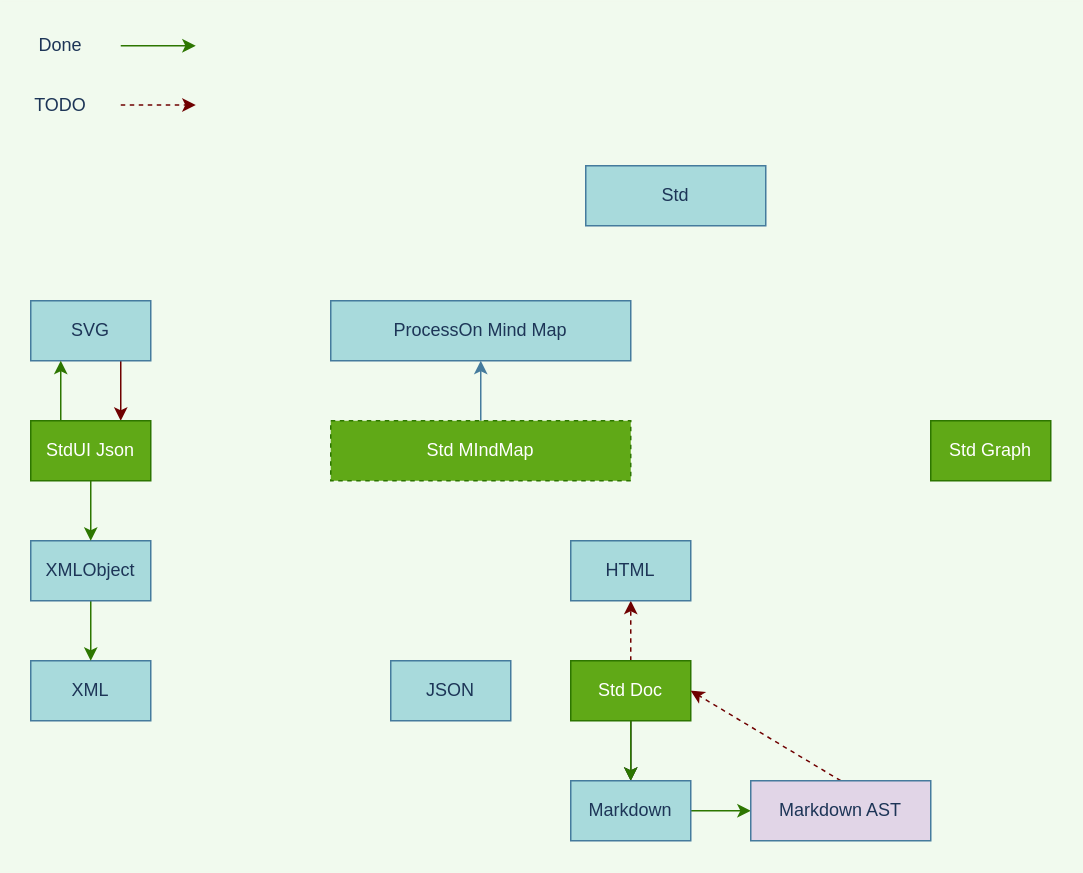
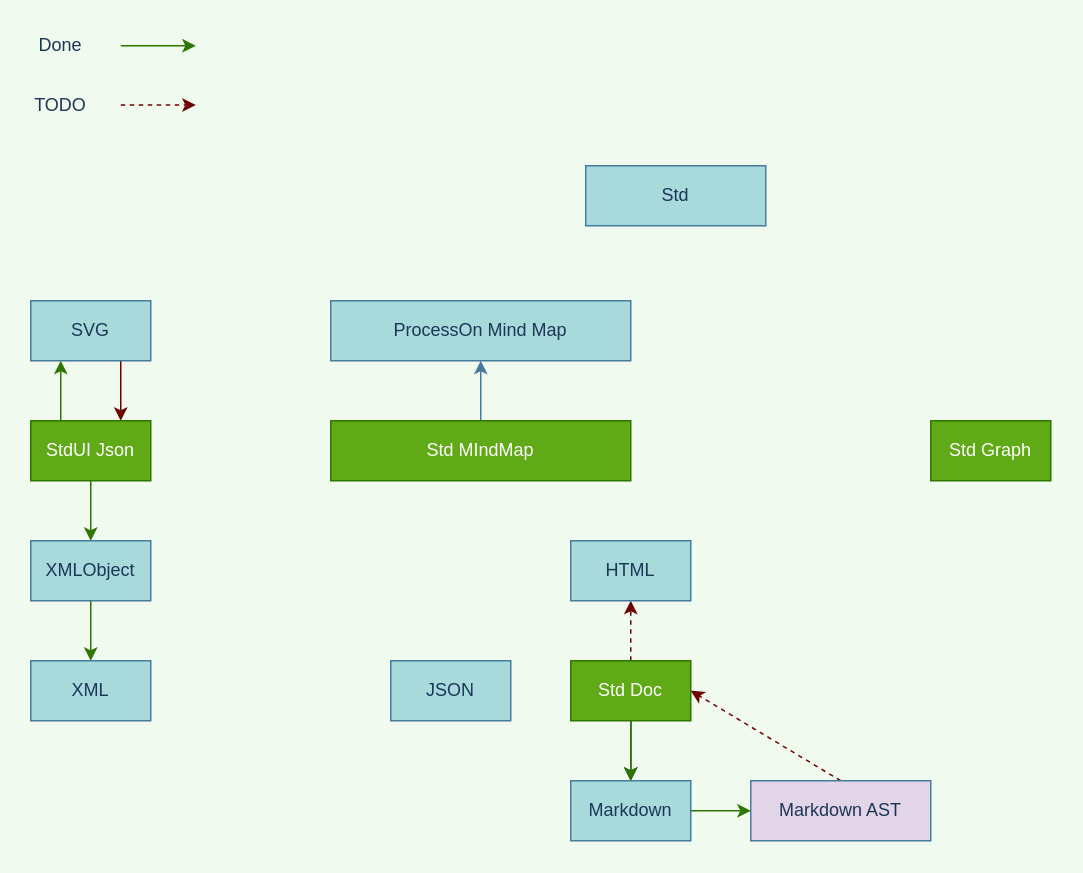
(481, 451) -> (481, 451)
